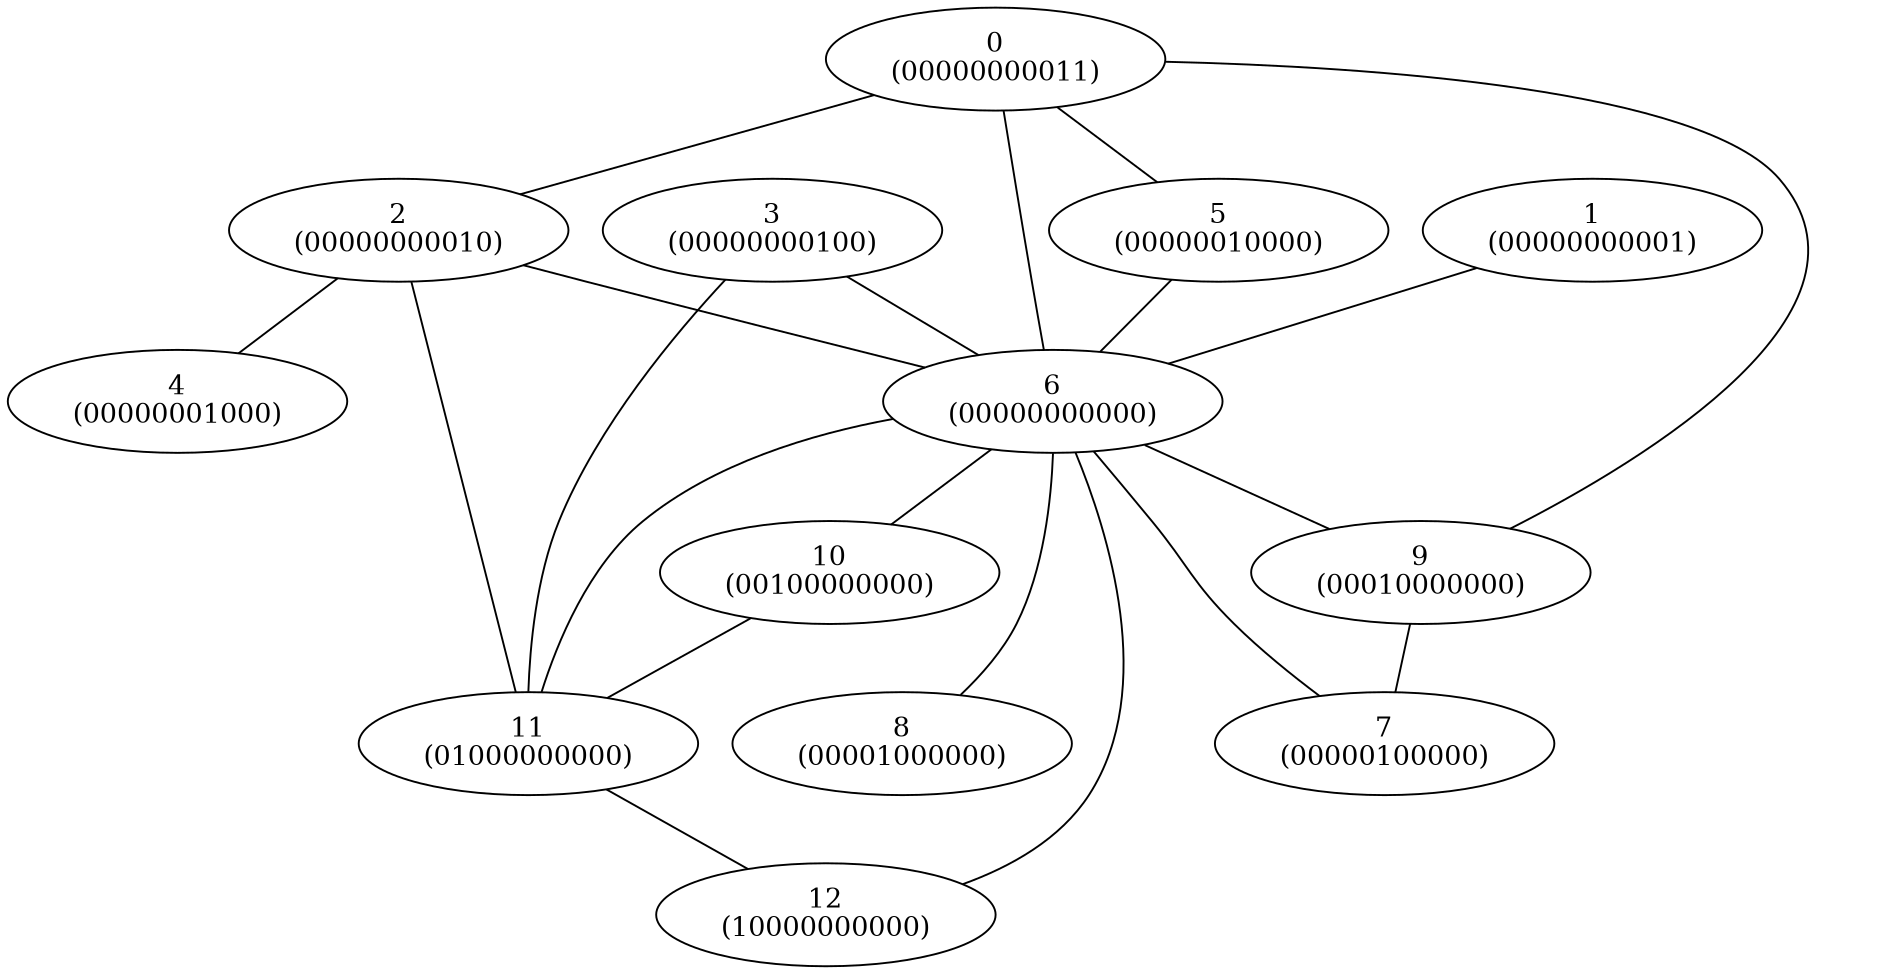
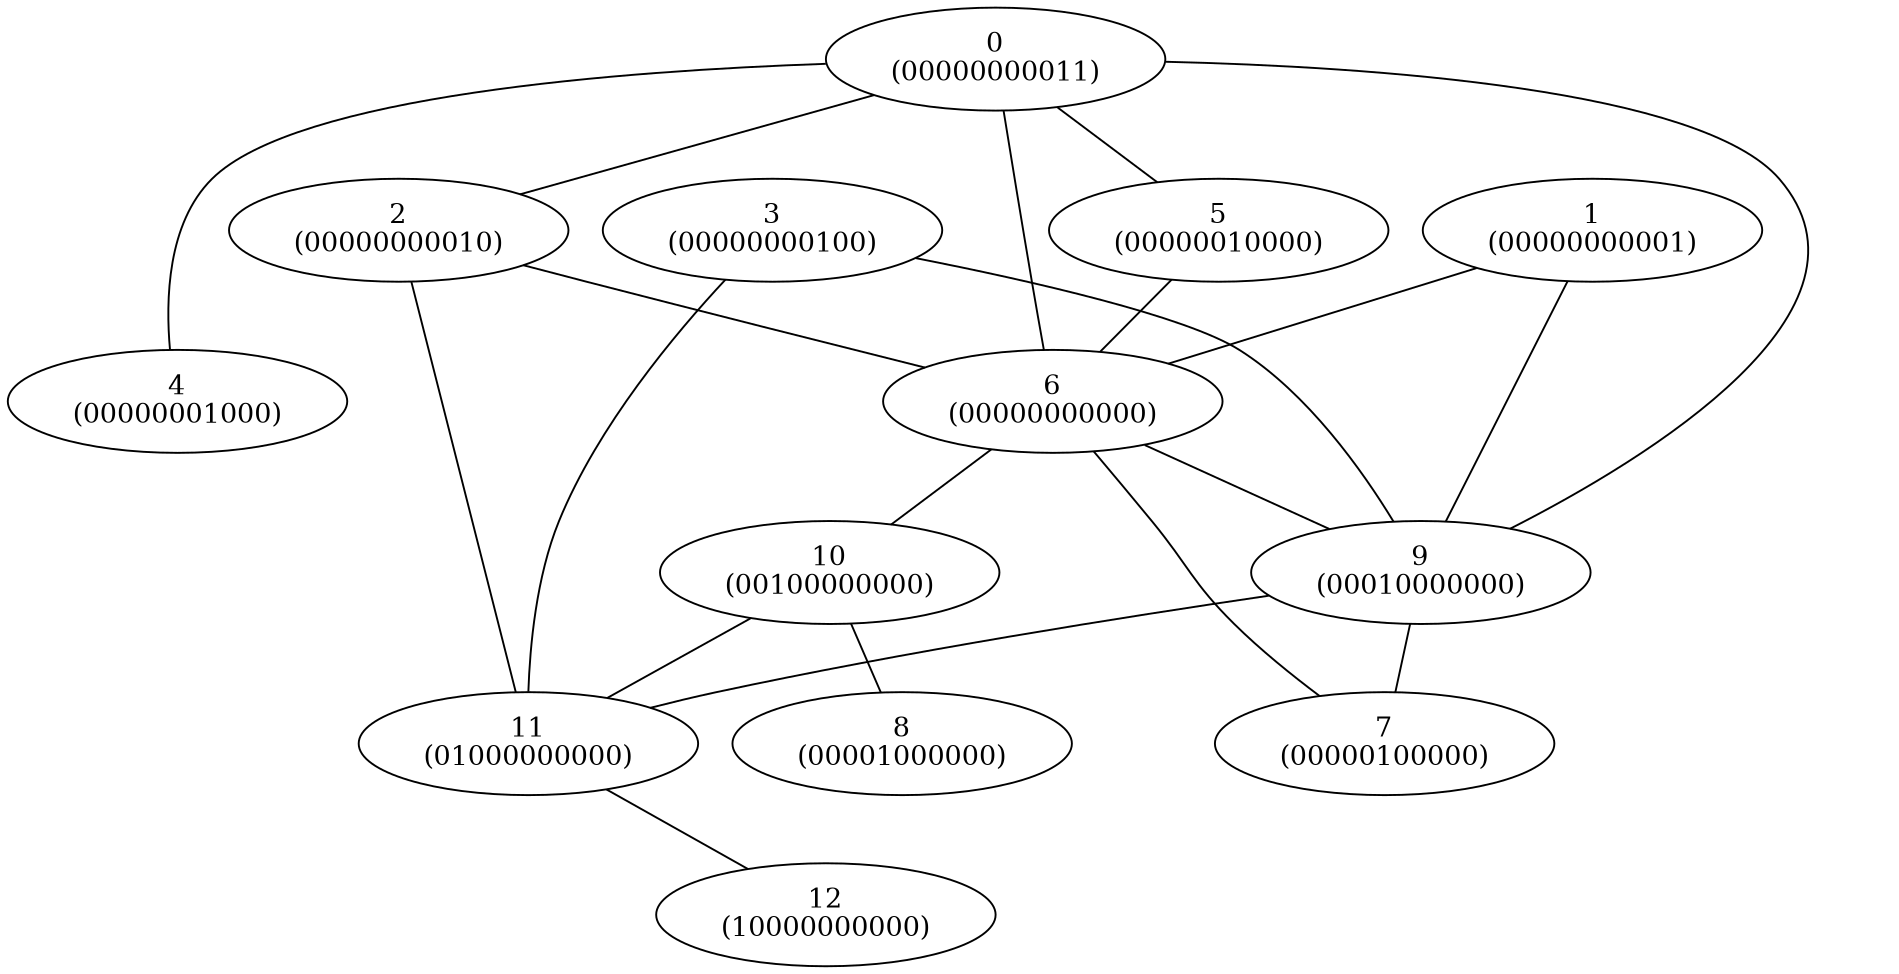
(288, 316) -> (421, 102)
(913, 316) -> (1192, 328)
none -> (1507, 401)
(672, 500) -> (958, 646)
(1032, 584) -> (862, 650)
(1121, 702) -> none
